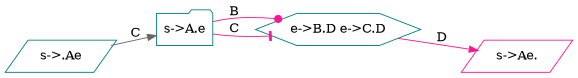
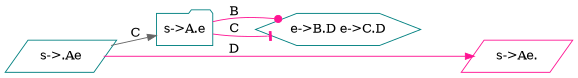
(433, 44) -> (285, 56)
